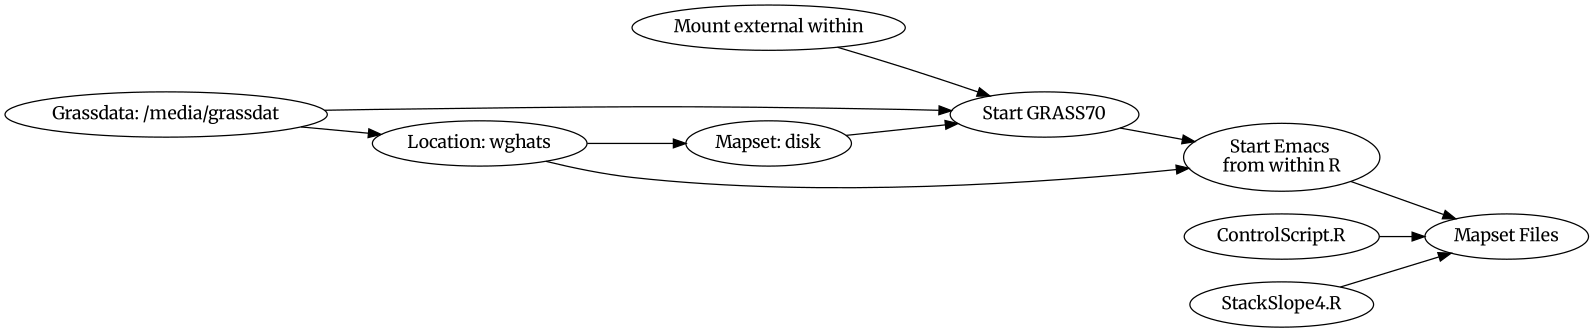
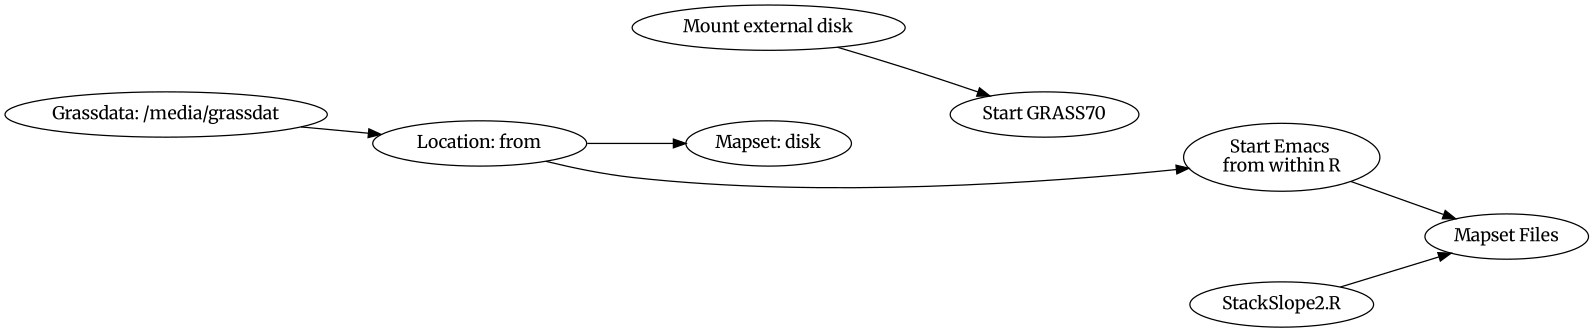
(769, 28) -> (769, 28)
(632, 107) -> none
(896, 130) -> none
(1151, 134) -> none
(480, 143) -> (480, 143)
(1282, 237) -> none
(1282, 305) -> (1282, 305)
